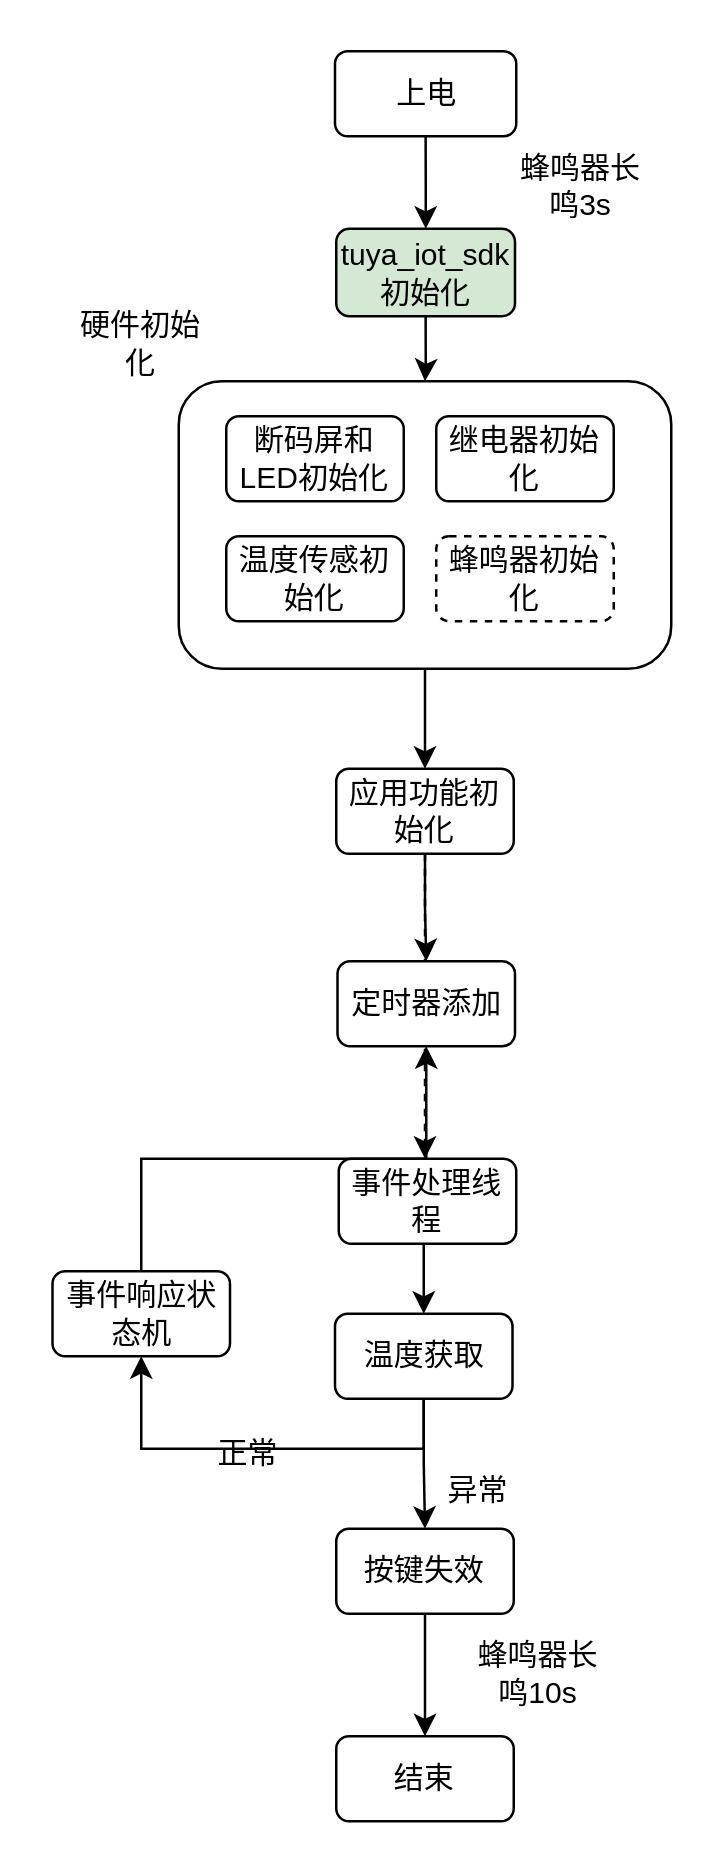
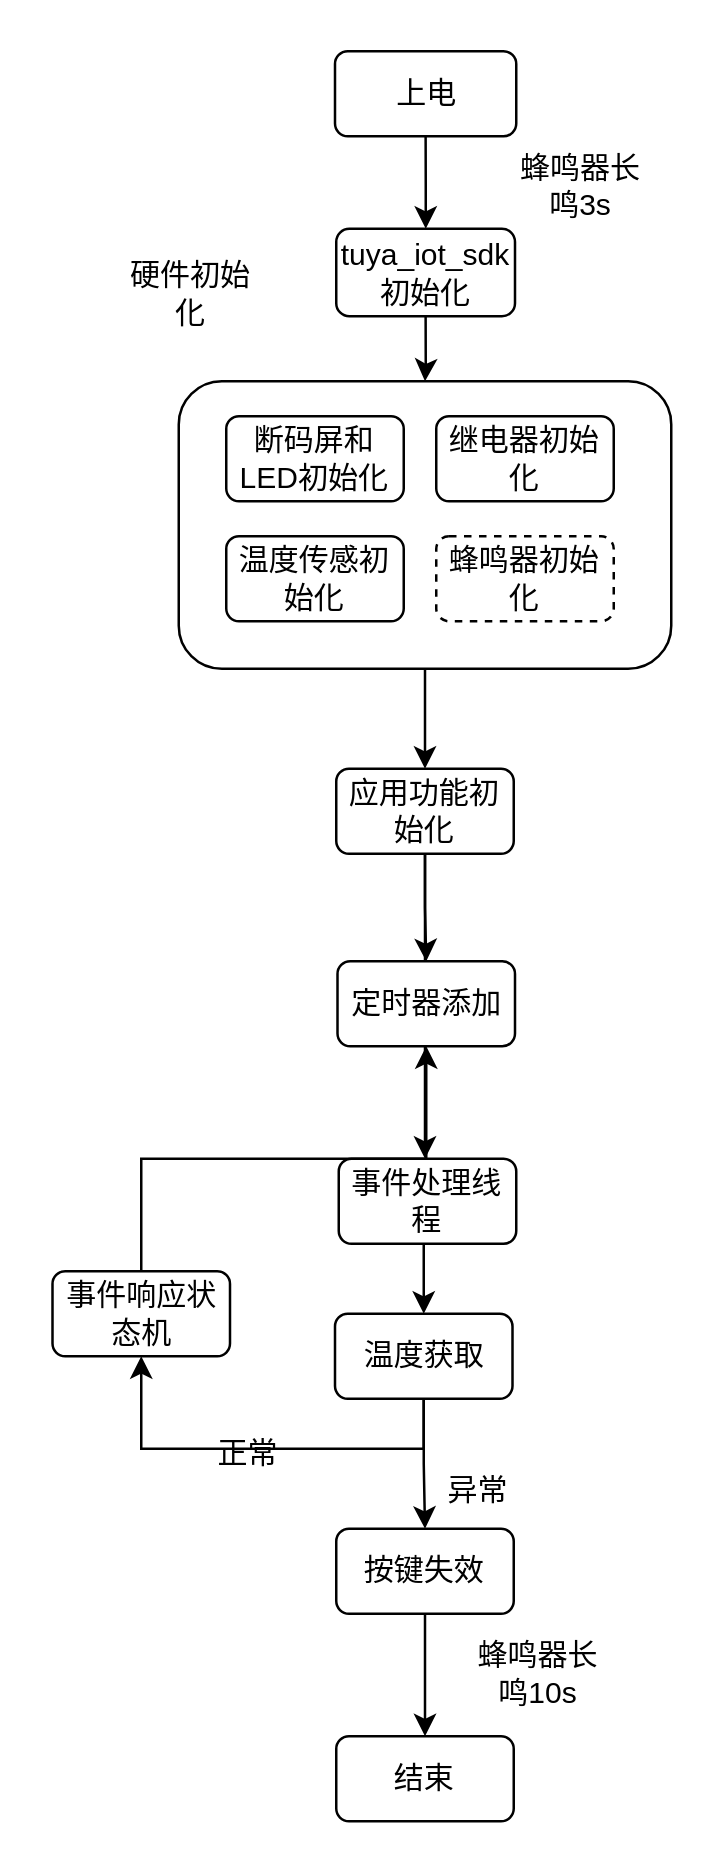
(426, 273) -> (426, 273)
(141, 344) -> (191, 294)
(425, 1047) -> (425, 1047)
